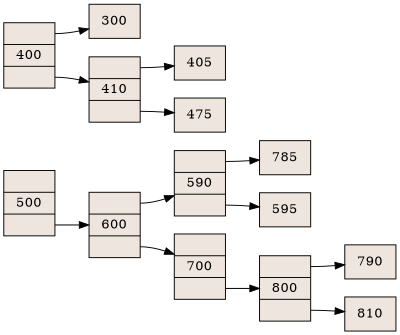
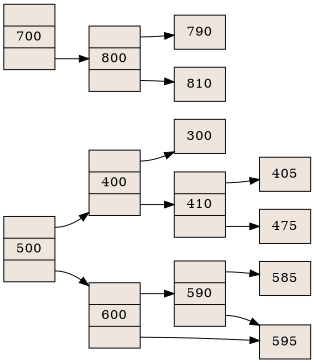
(285, 158) -> (285, 278)
none -> (69, 225)
(153, 248) -> (195, 338)
